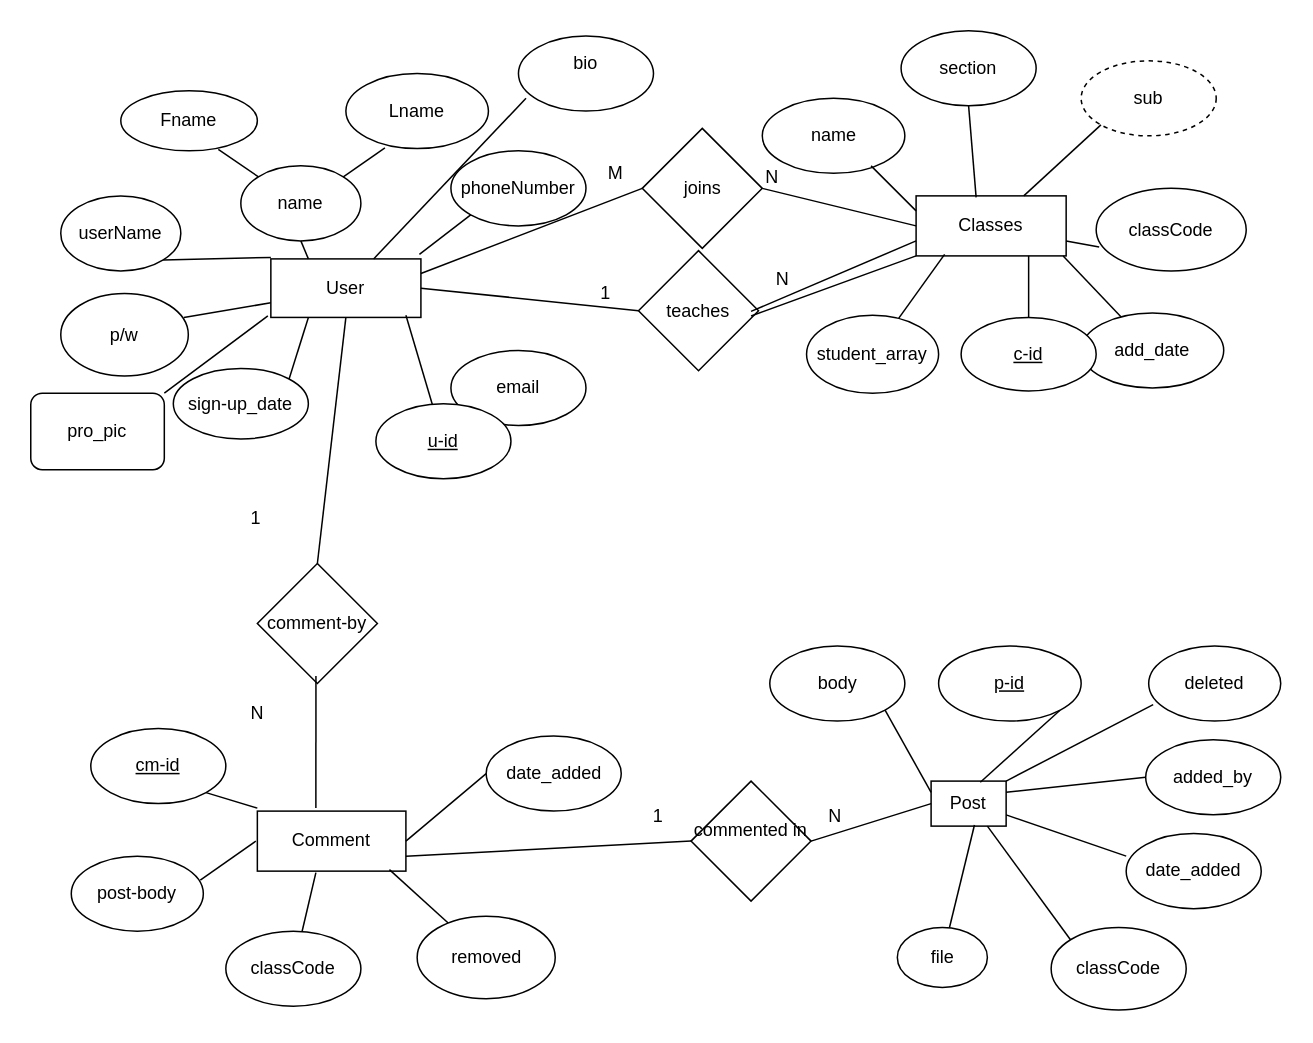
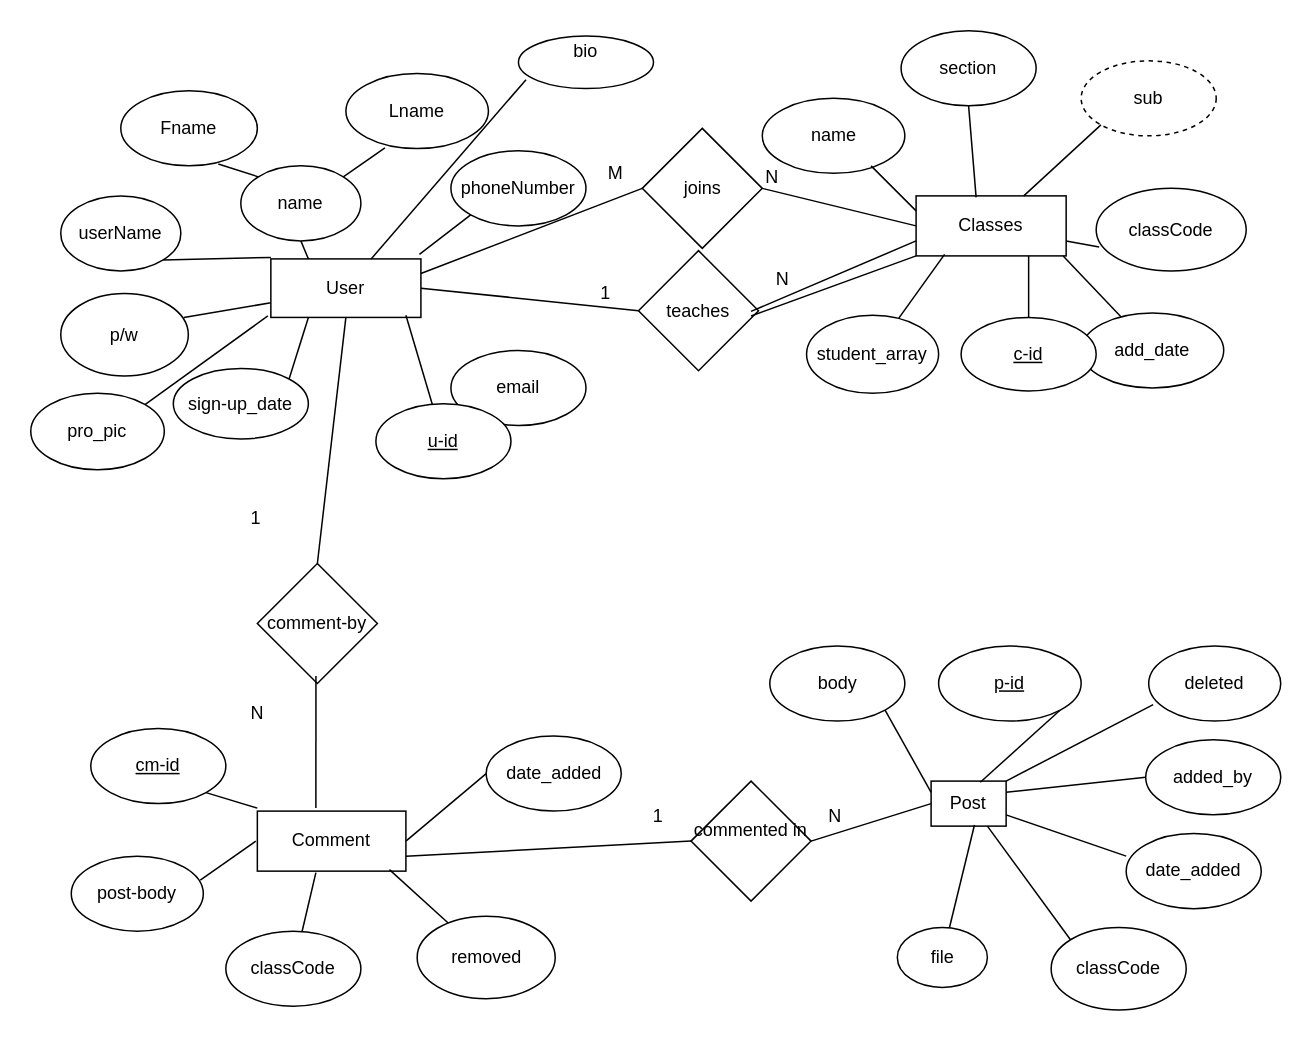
(586, 74) -> (586, 62)
(189, 121) -> (189, 128)
(98, 431) -> (98, 431)
